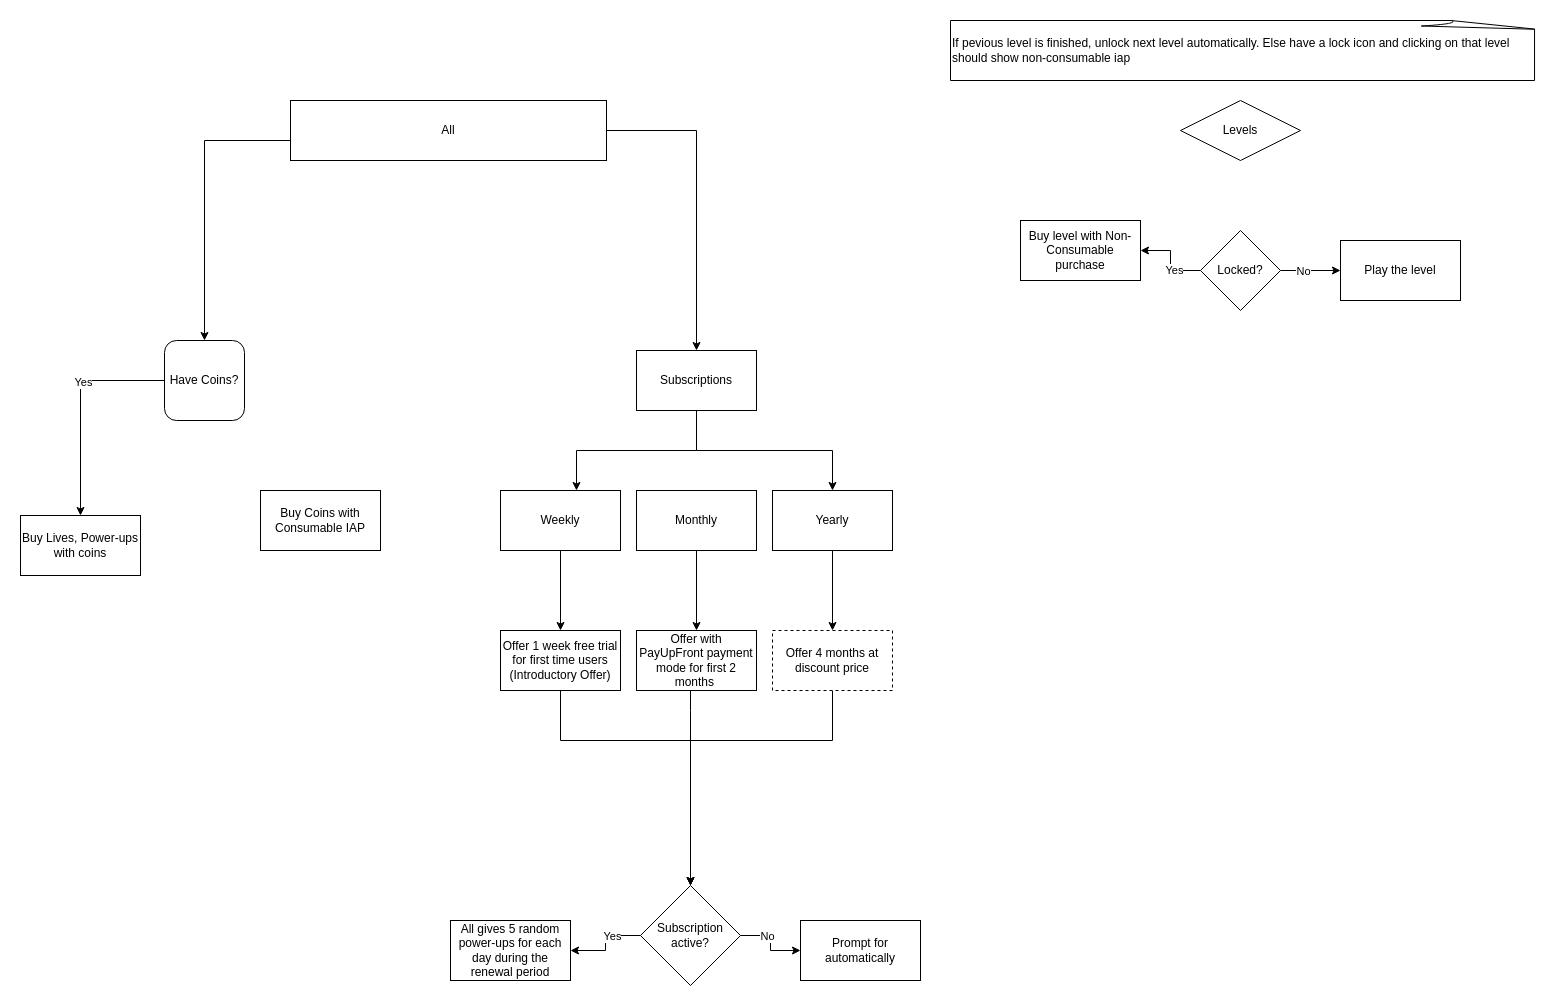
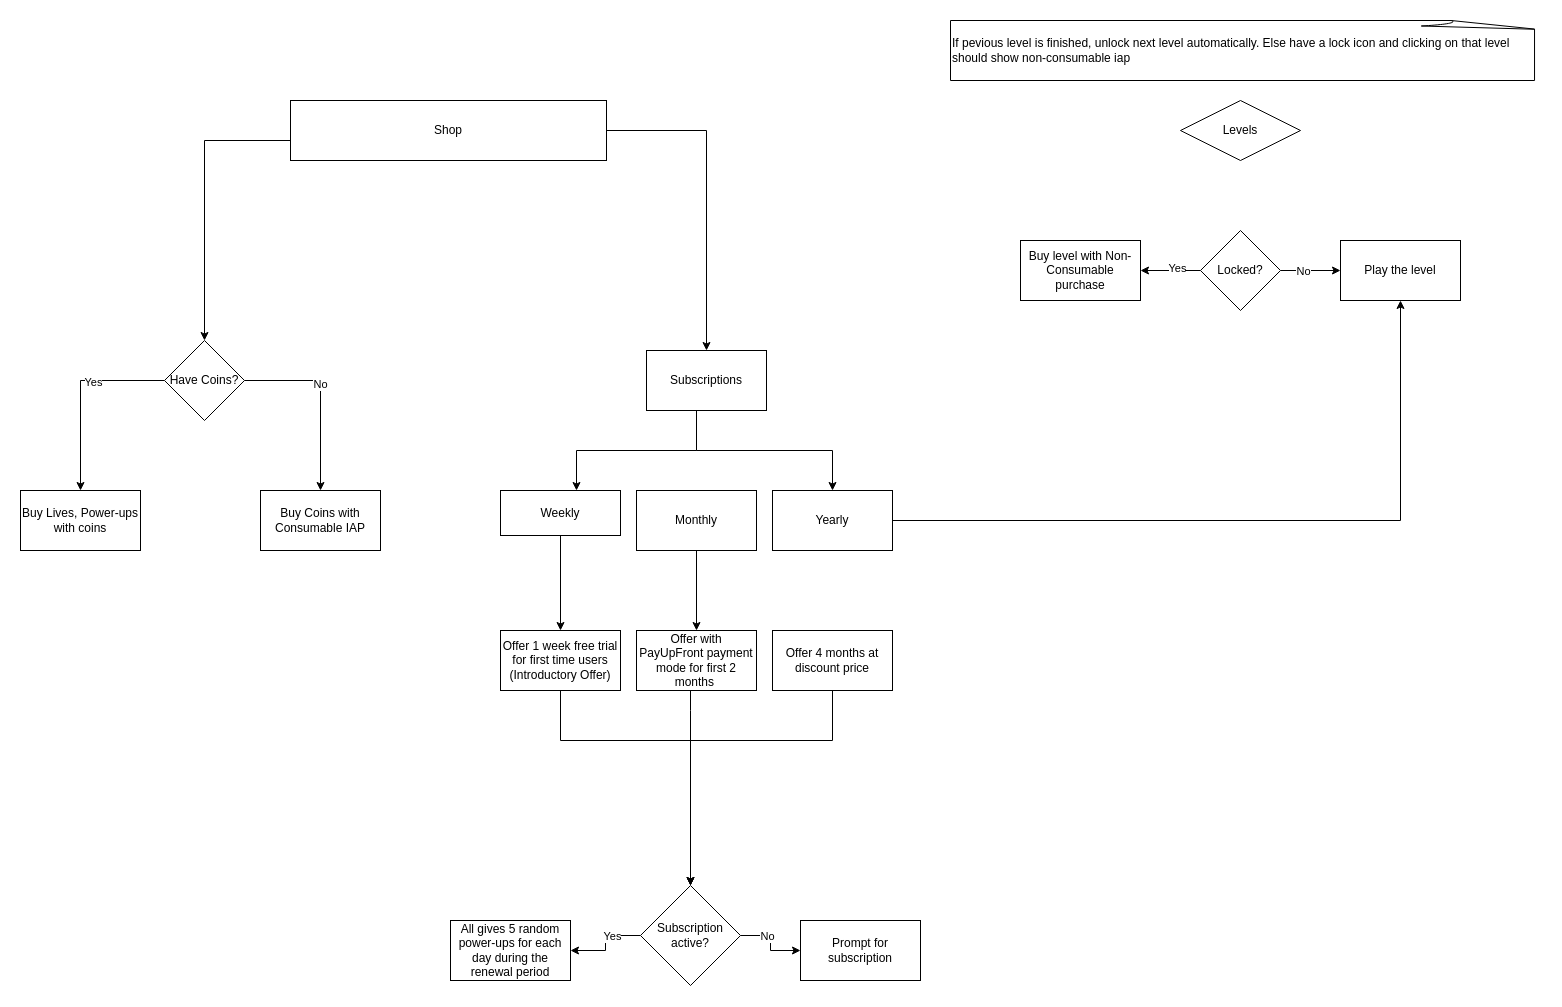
(449, 131) -> (449, 131)
(1081, 251) -> (1081, 271)
(205, 381) -> (205, 381)
(697, 381) -> (707, 381)
none -> (321, 394)
(561, 521) -> (561, 513)
(81, 546) -> (81, 521)
(833, 587) -> (1253, 521)
(833, 661) -> (833, 661)
(861, 951) -> (861, 951)
